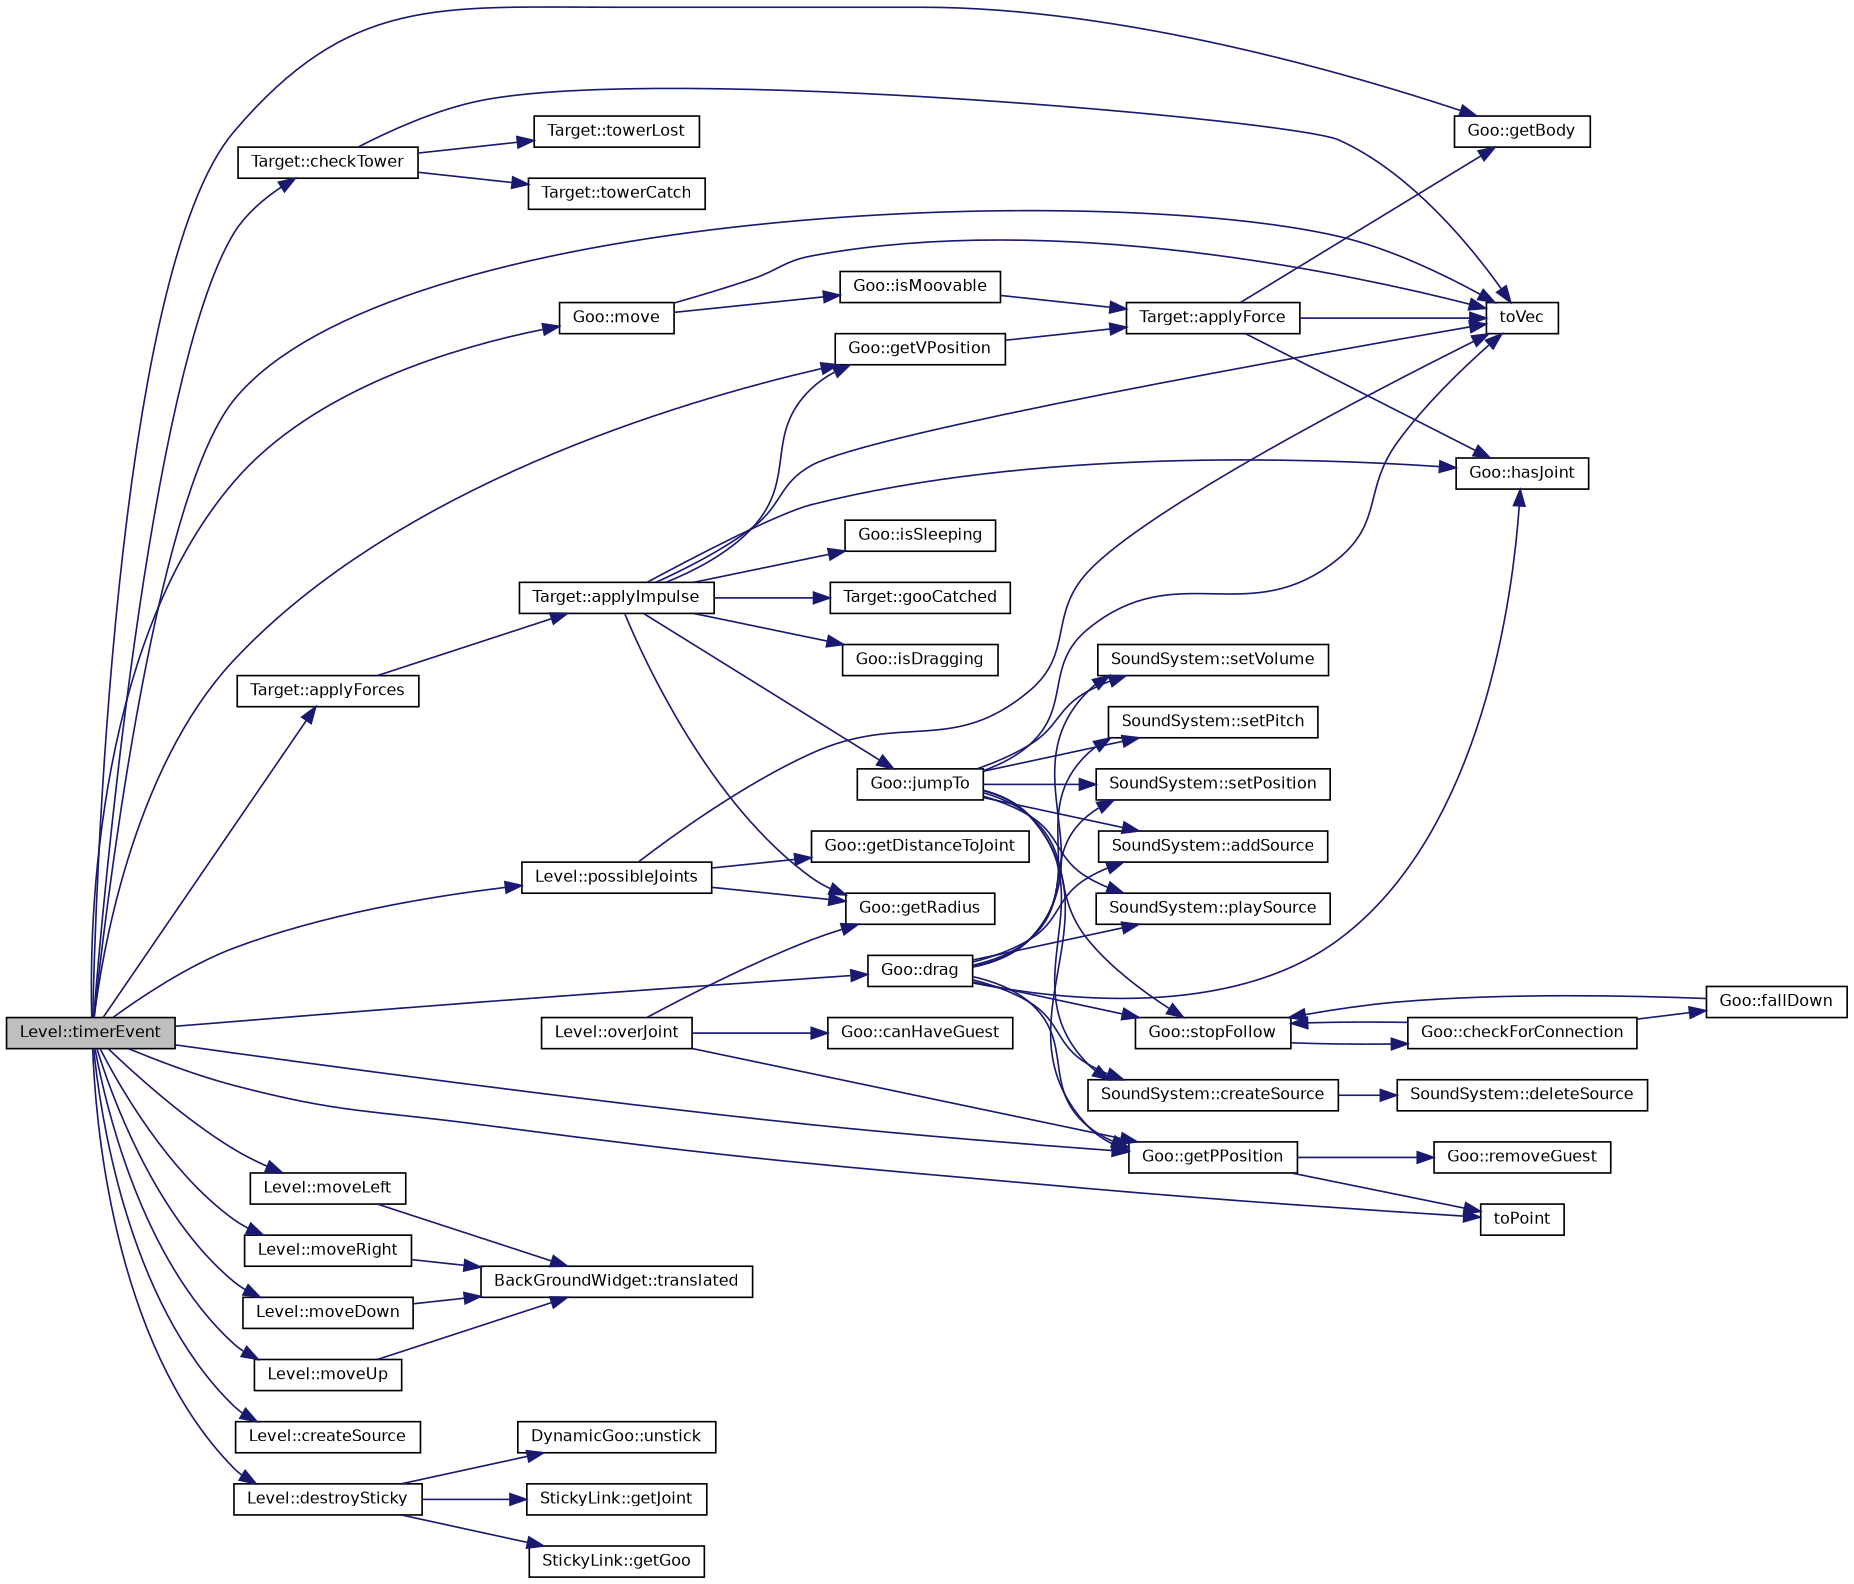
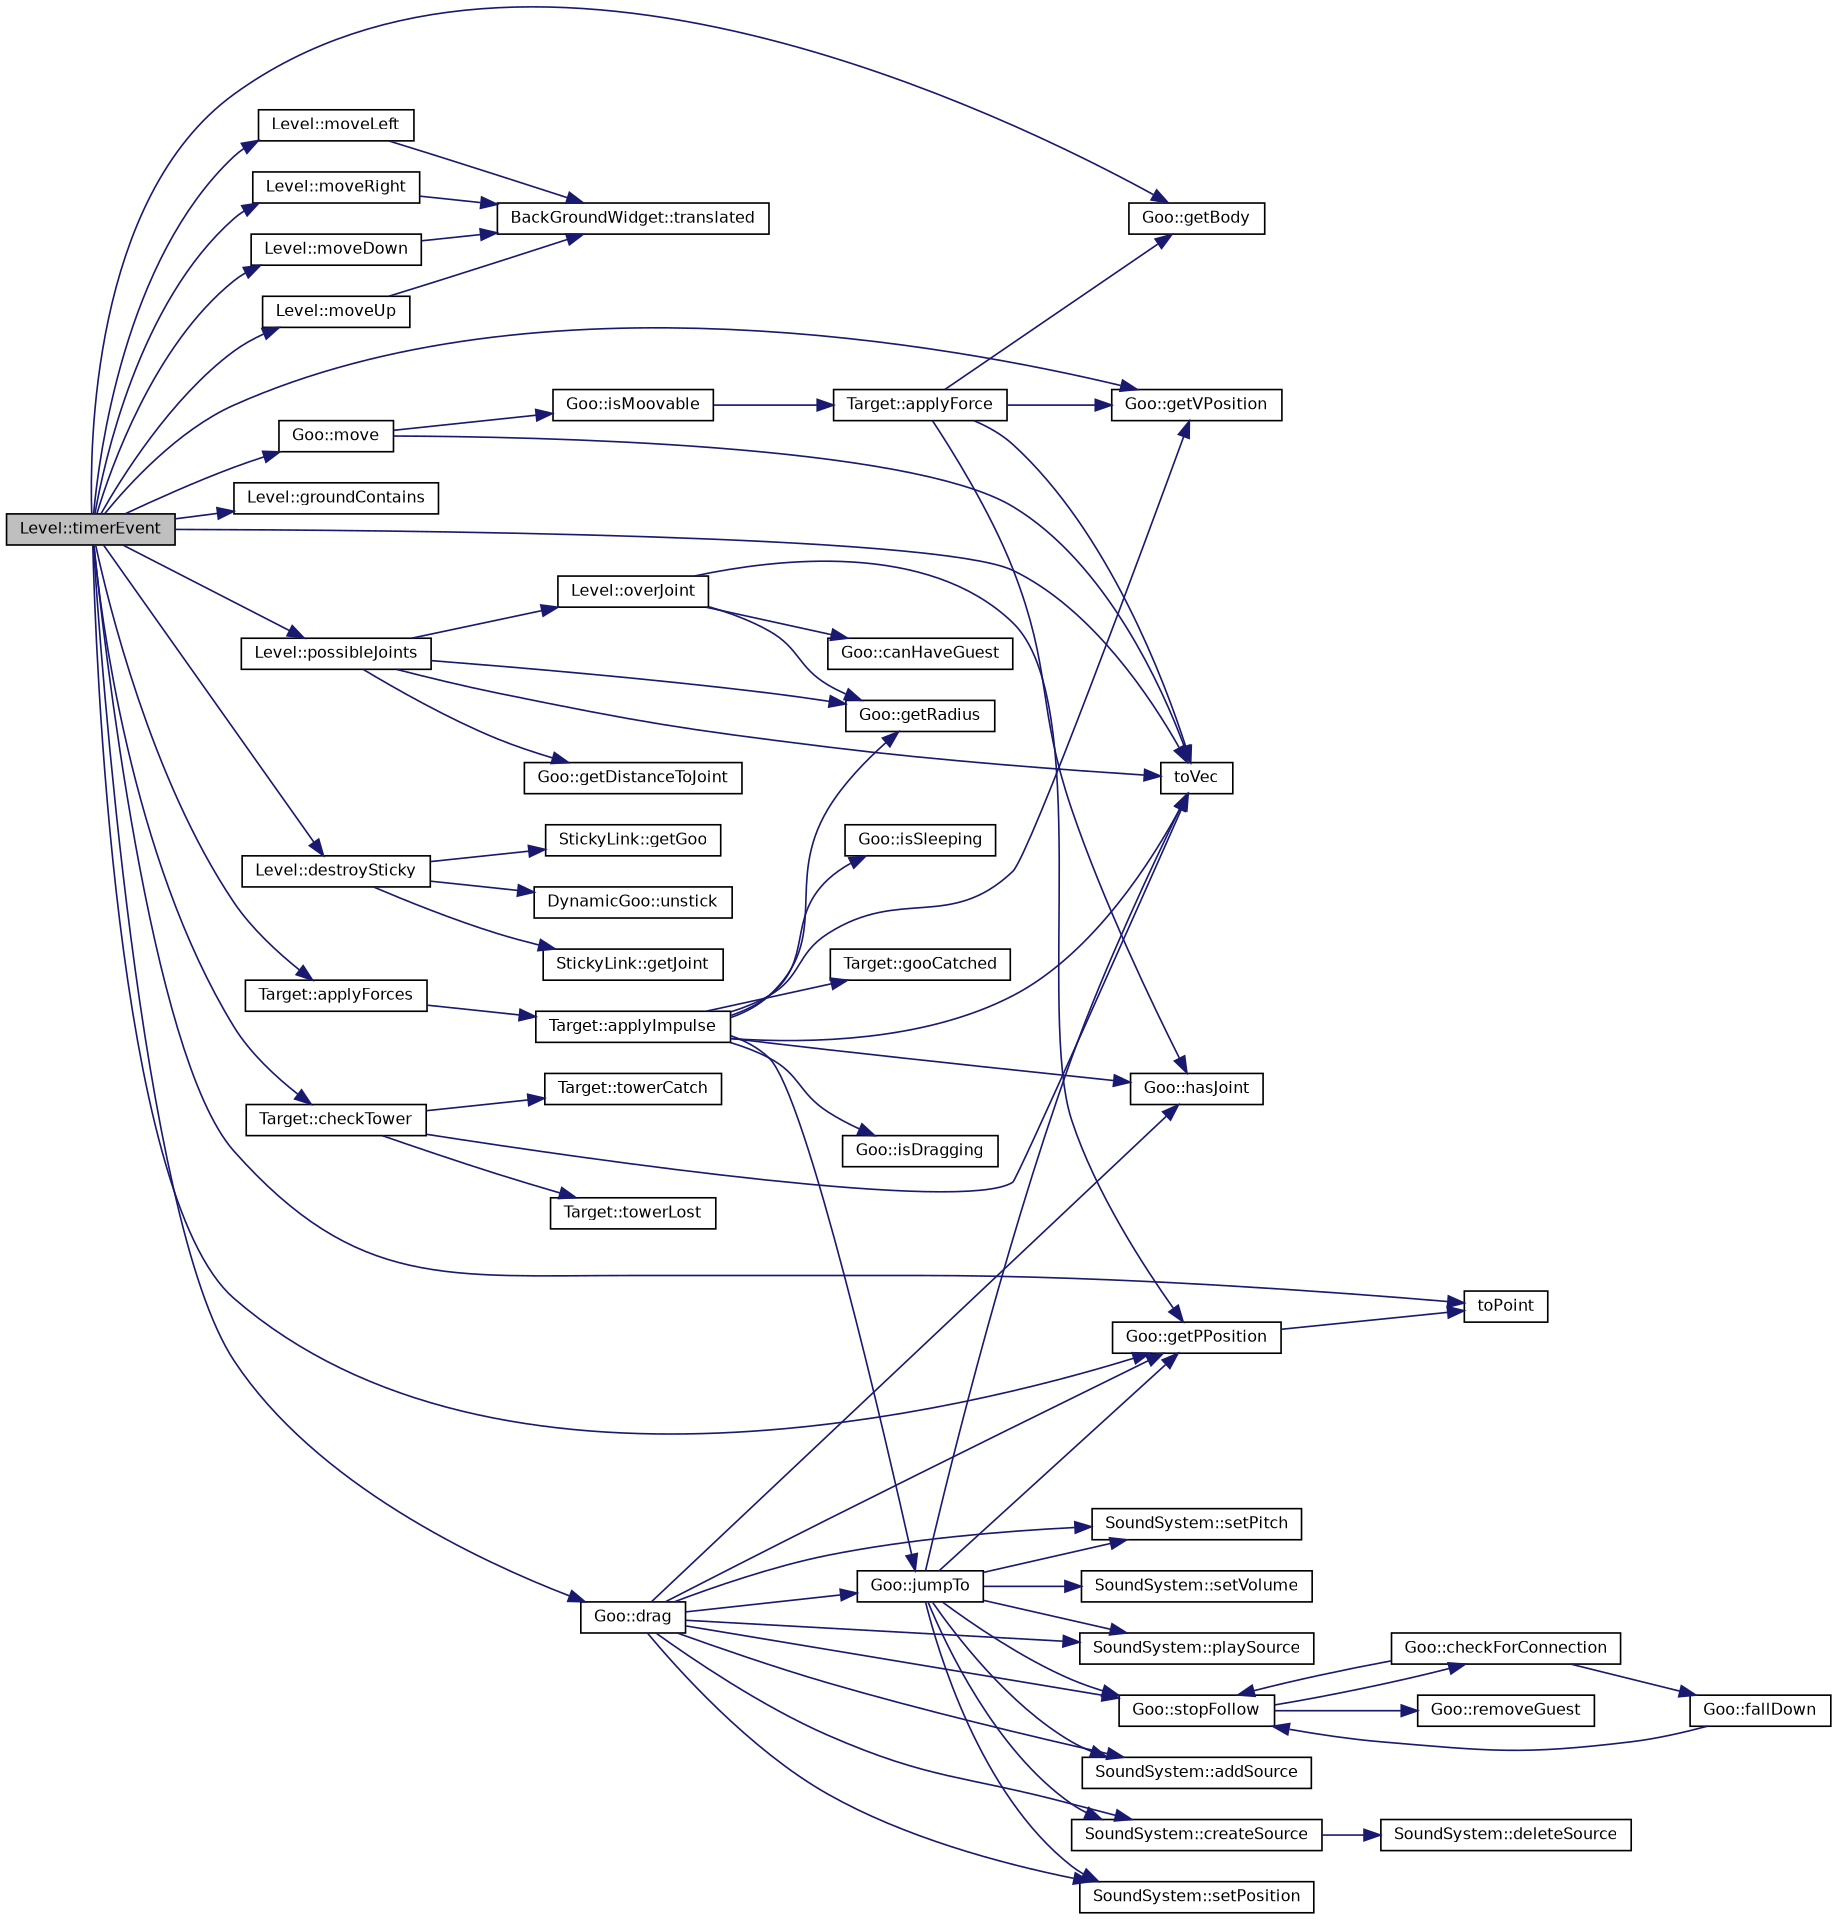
(1058, 335) -> (1051, 405)
none -> (477, 624)
(1055, 774) -> (763, 1603)
(1357, 1157) -> (1338, 1711)
(328, 1437) -> (336, 498)
